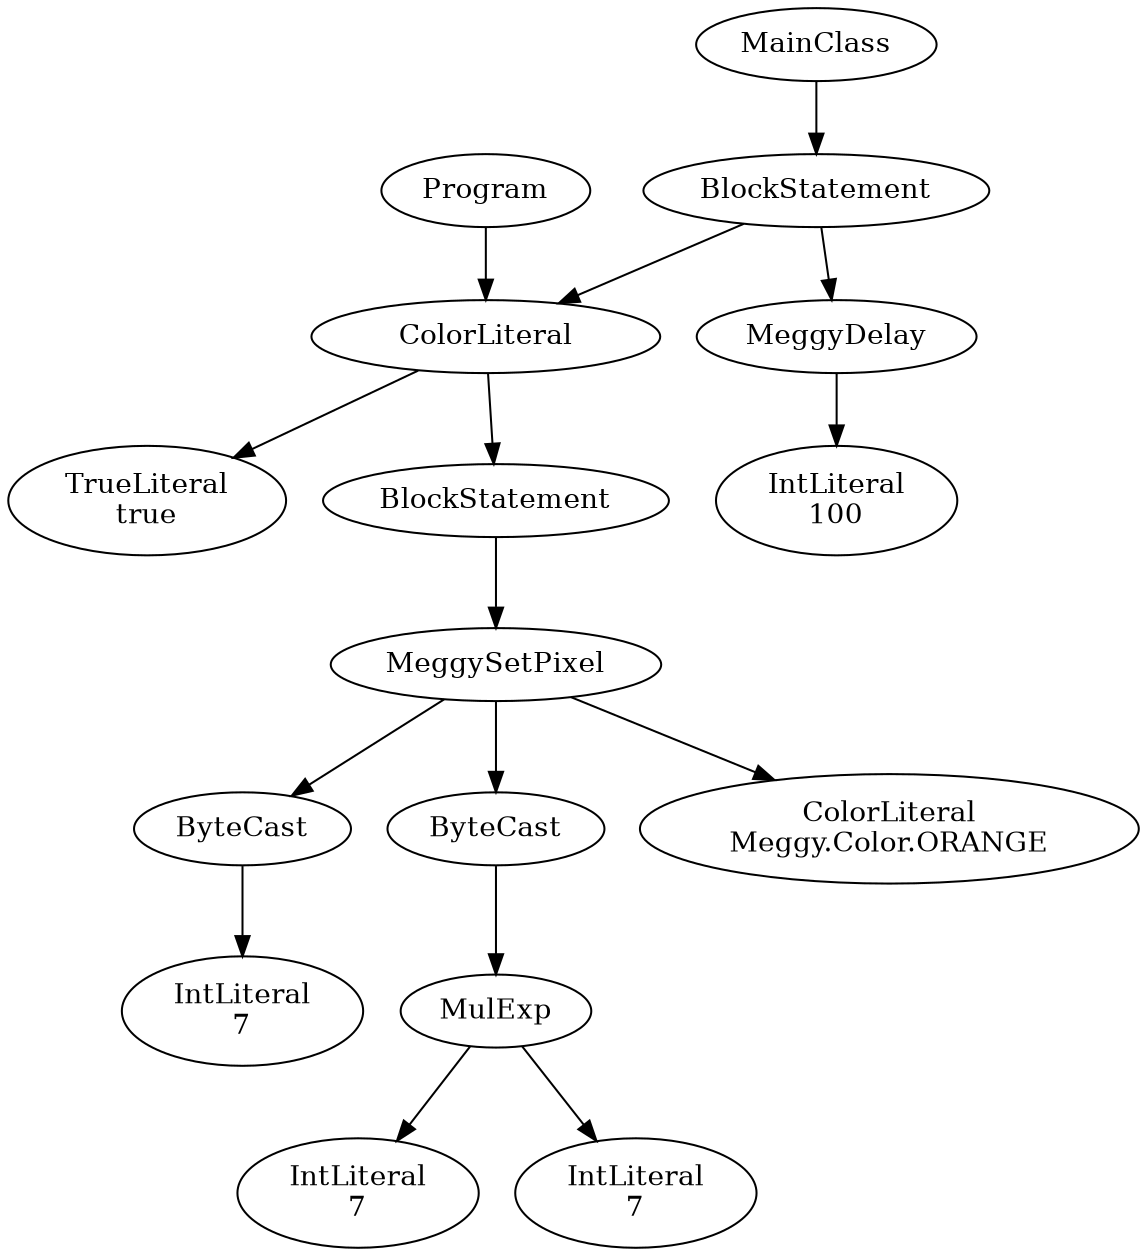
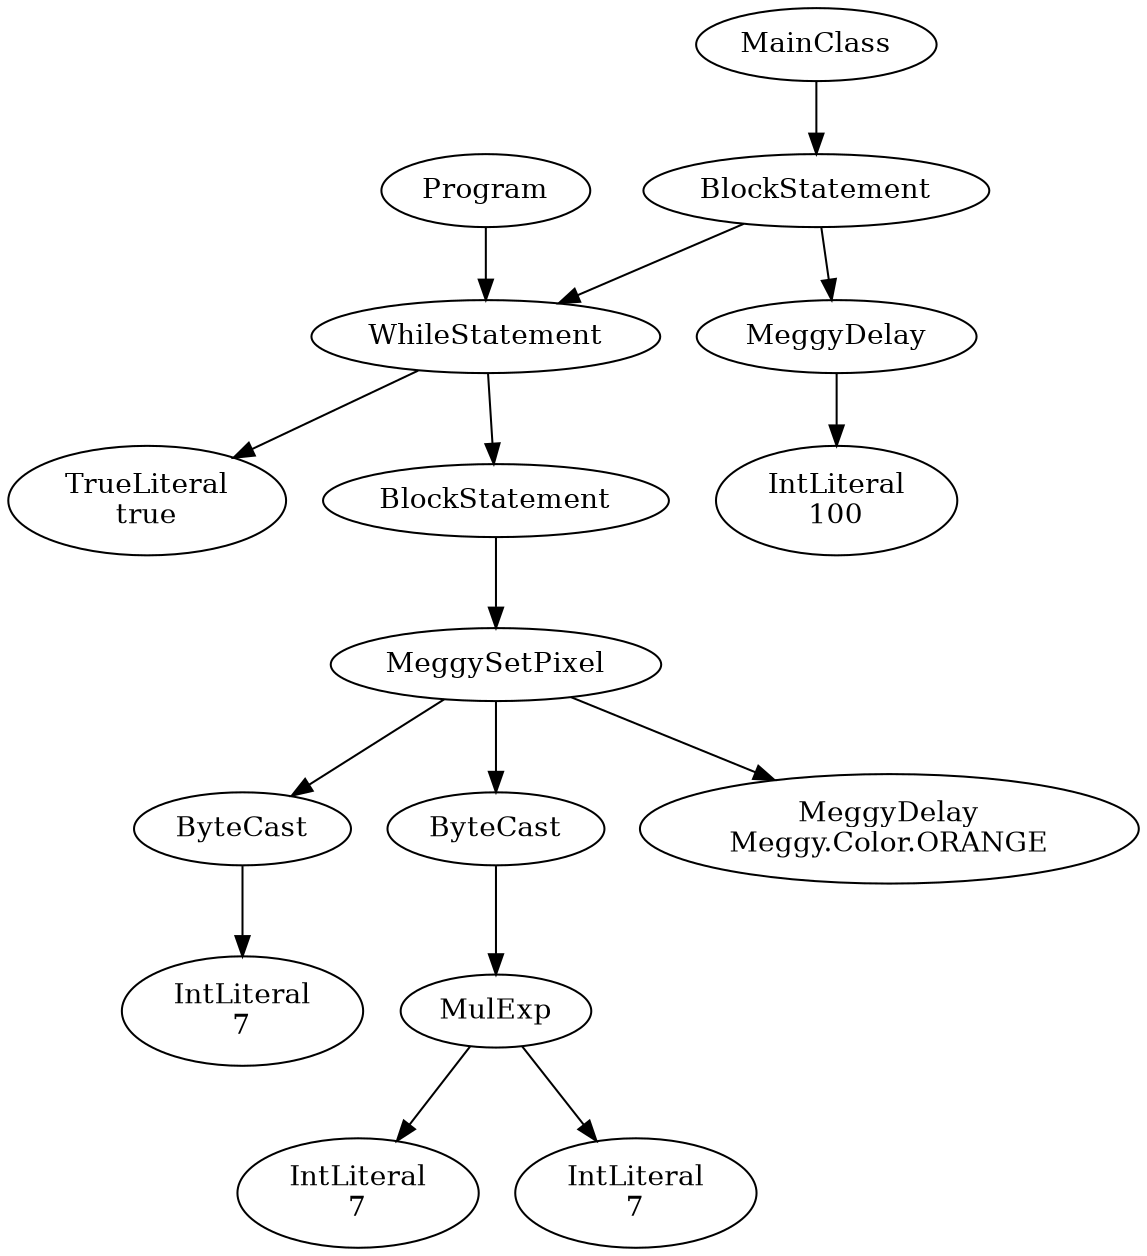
(486, 337) -> (486, 337)
(889, 829) -> (889, 829)
